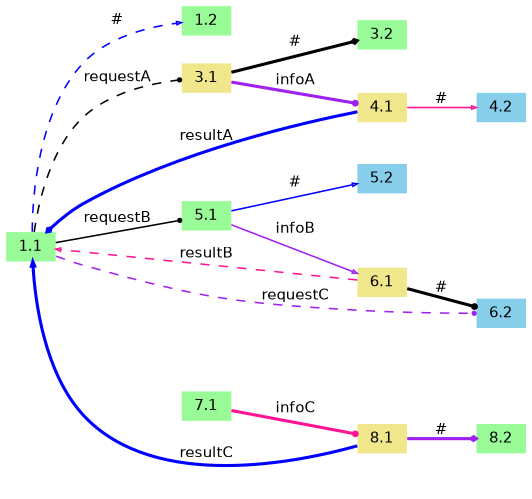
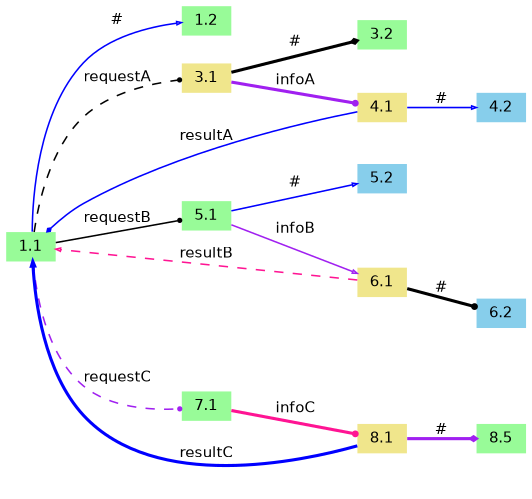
(62, 94) -> (62, 94)
(439, 108) -> (439, 108)
(198, 154) -> (198, 154)
(261, 303) -> (70, 372)
(501, 439) -> (501, 439)
